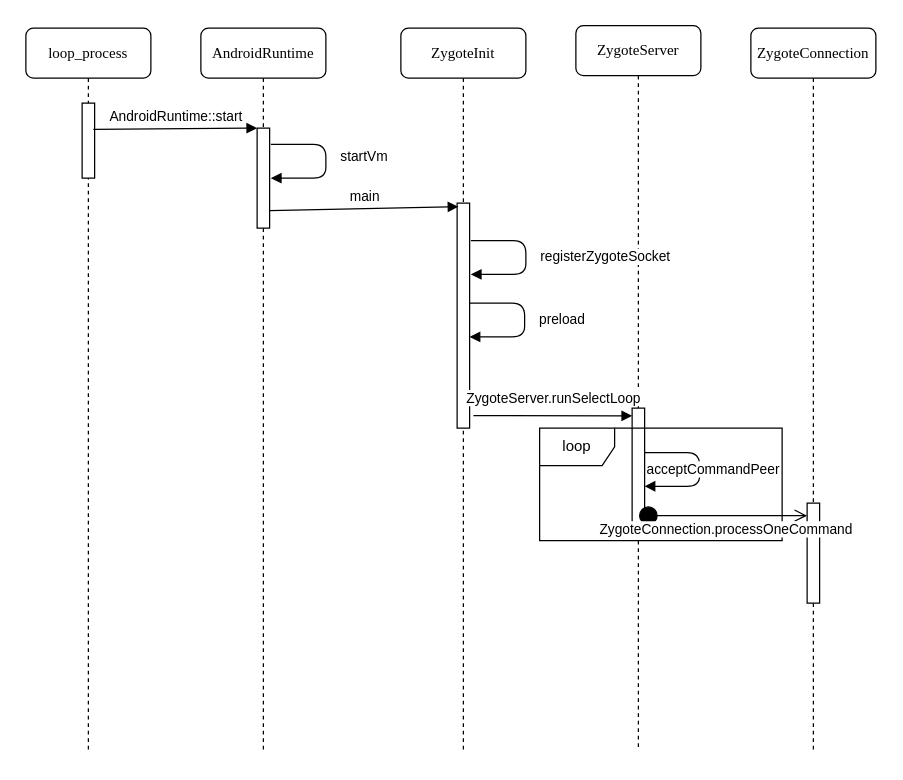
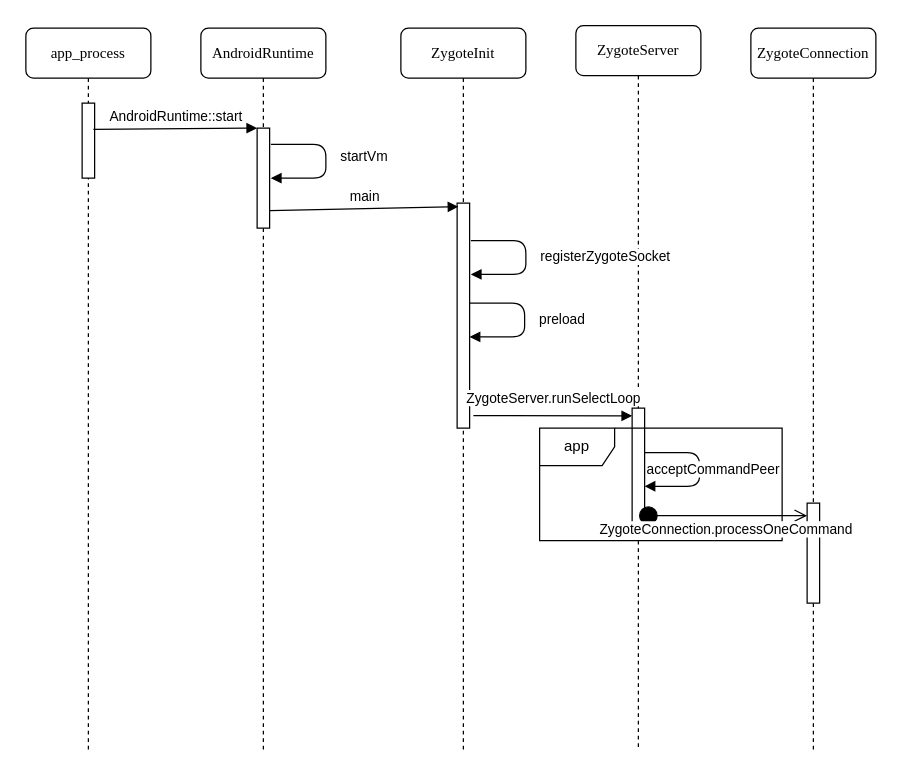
(88, 53) -> (88, 53)
(577, 447) -> (577, 447)
